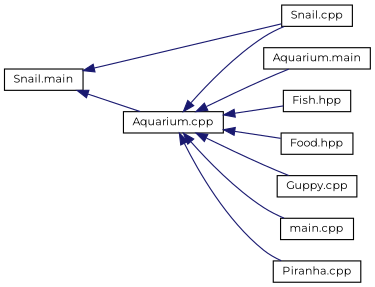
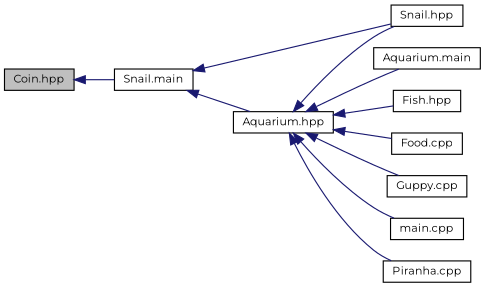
(317, 16) -> (427, 16)
none -> (39, 80)
(173, 122) -> (283, 122)
(317, 144) -> (427, 144)
